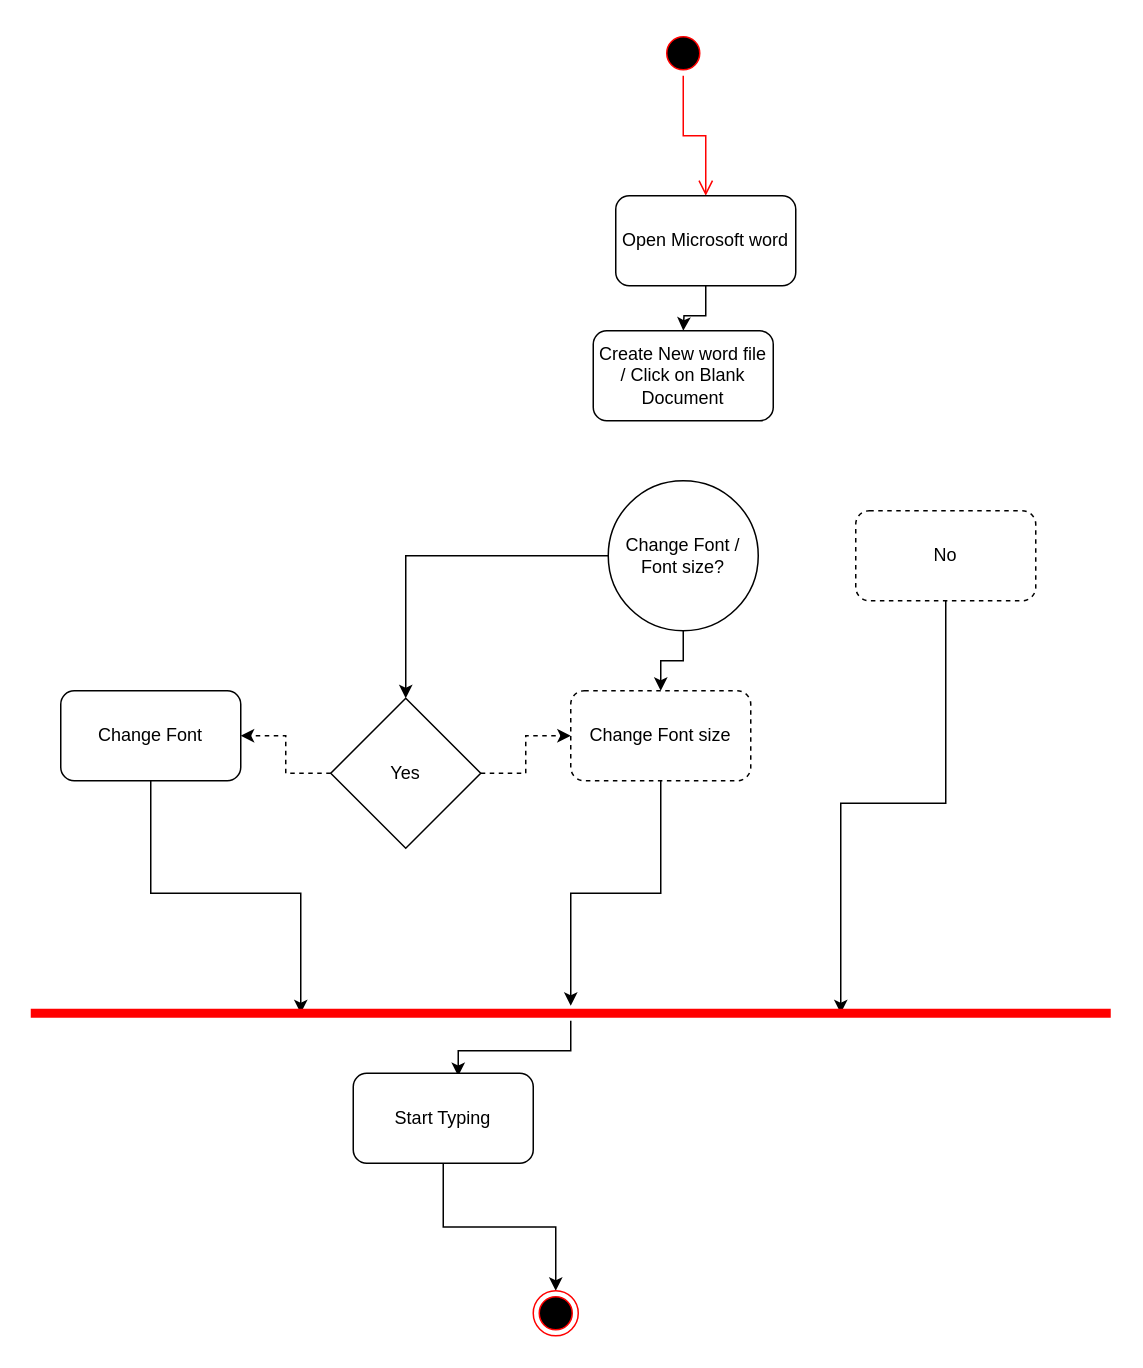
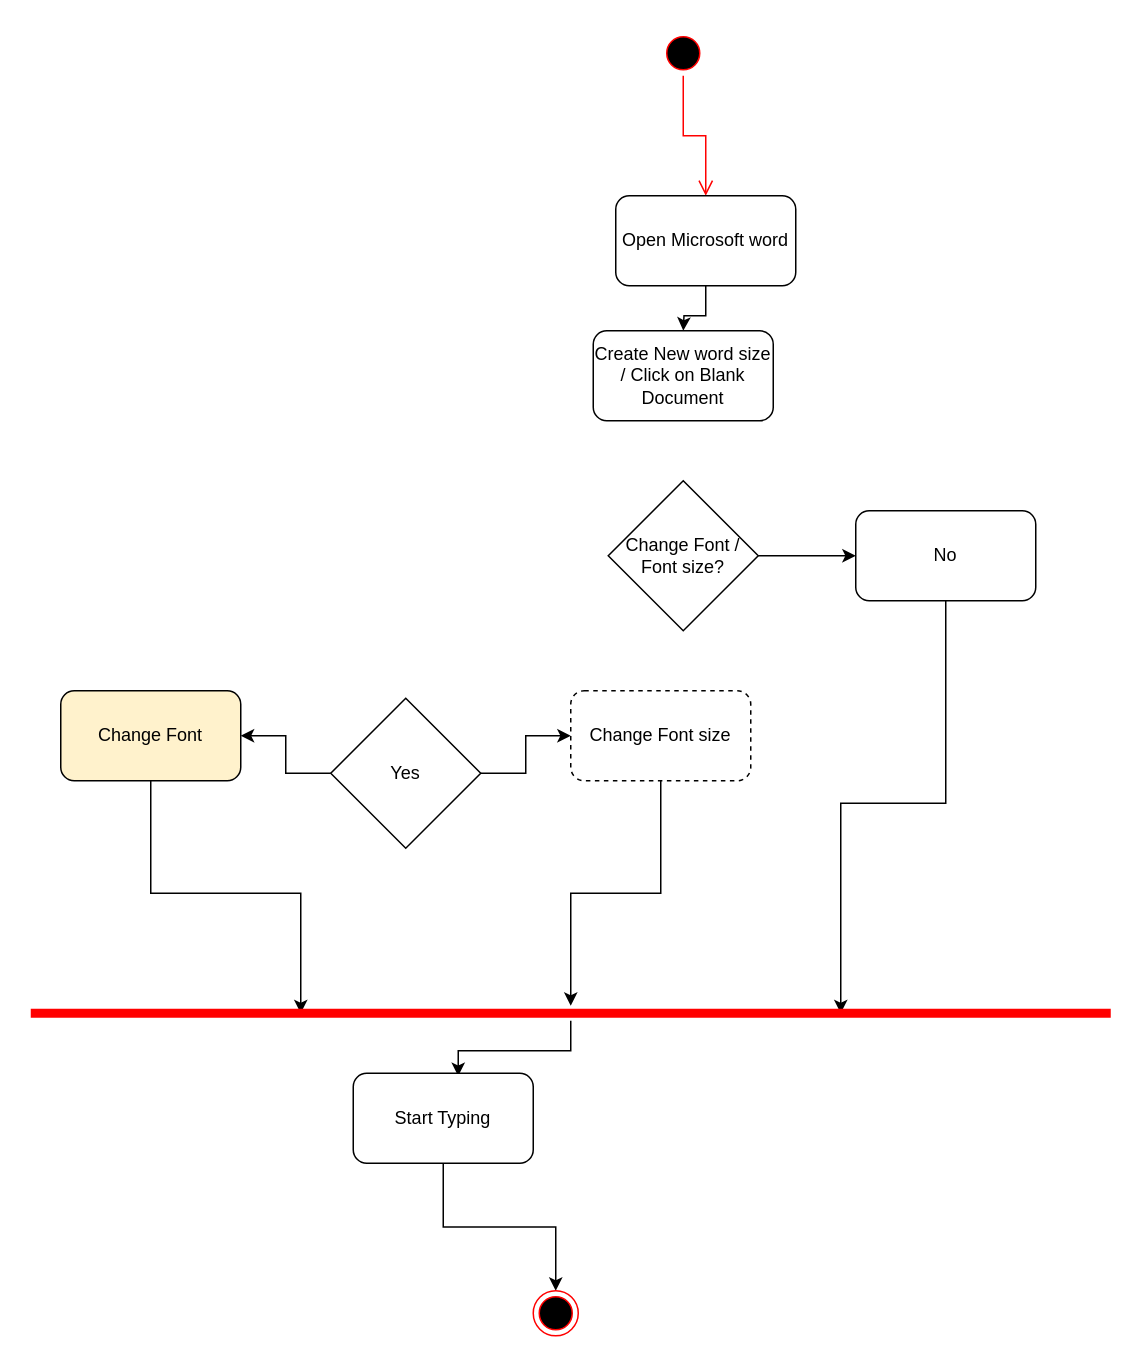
(683, 376) -> (683, 376)
(441, 556) -> none
(683, 556) -> (683, 556)
(946, 556) -> (946, 556)
(677, 661) -> (802, 556)
(151, 736) -> (151, 736)
(286, 758) -> (286, 758)
(526, 759) -> (526, 759)
